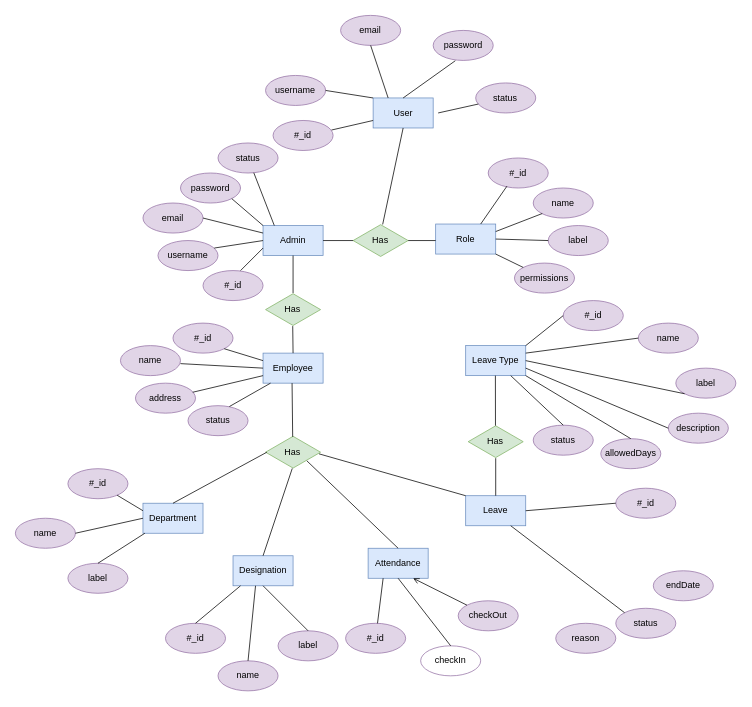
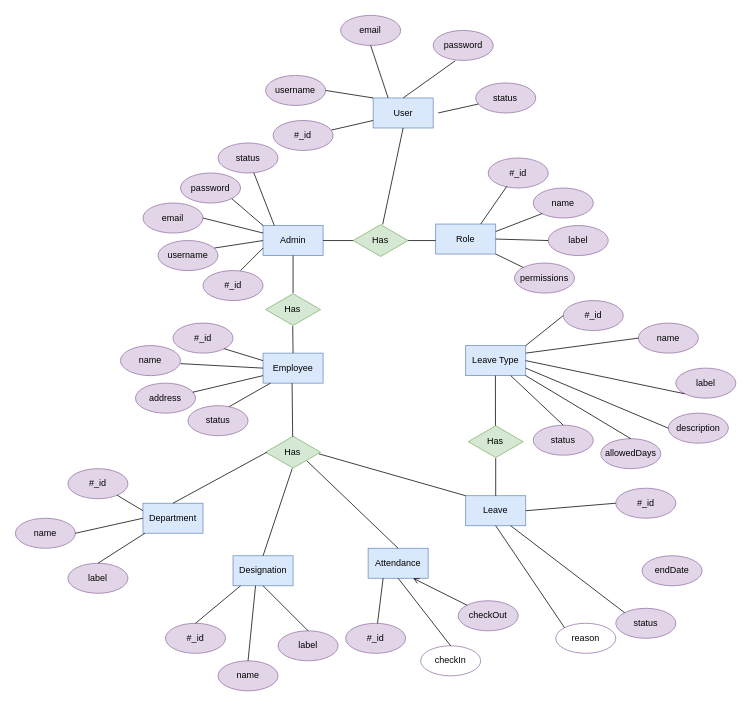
none -> (530, 576)
(683, 585) -> (672, 570)
(585, 638) -> (585, 638)
